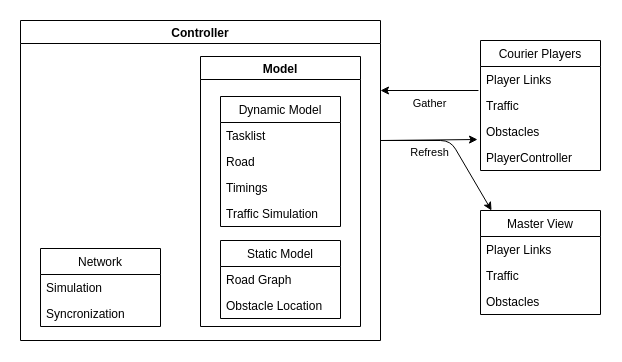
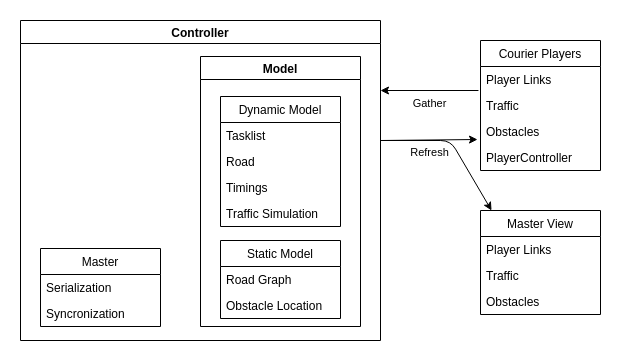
(100, 262) -> (100, 262)
(75, 288) -> (83, 288)
